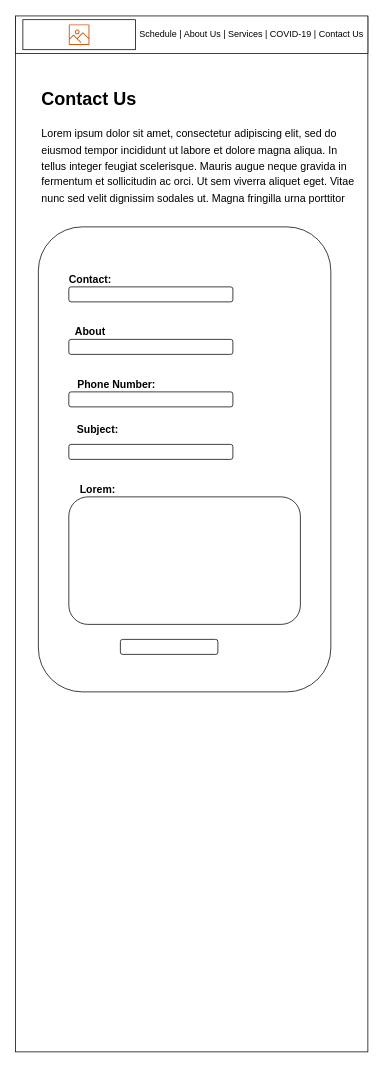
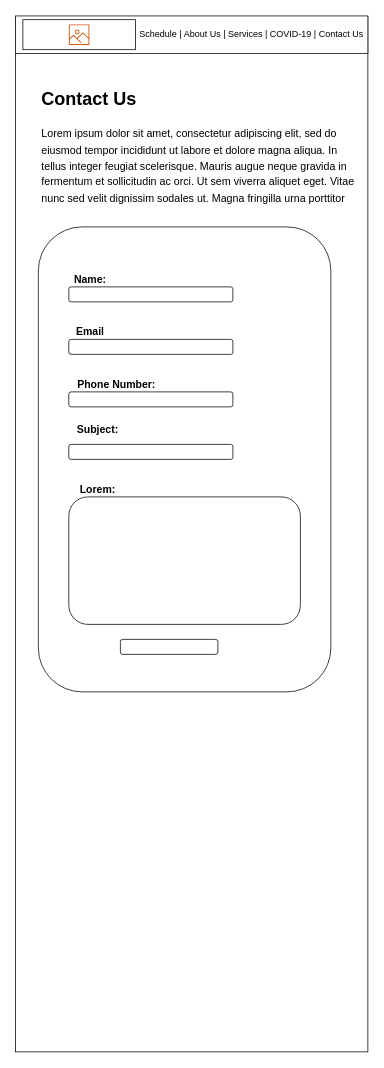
(90, 279) -> (90, 279)
(90, 332) -> (90, 332)
